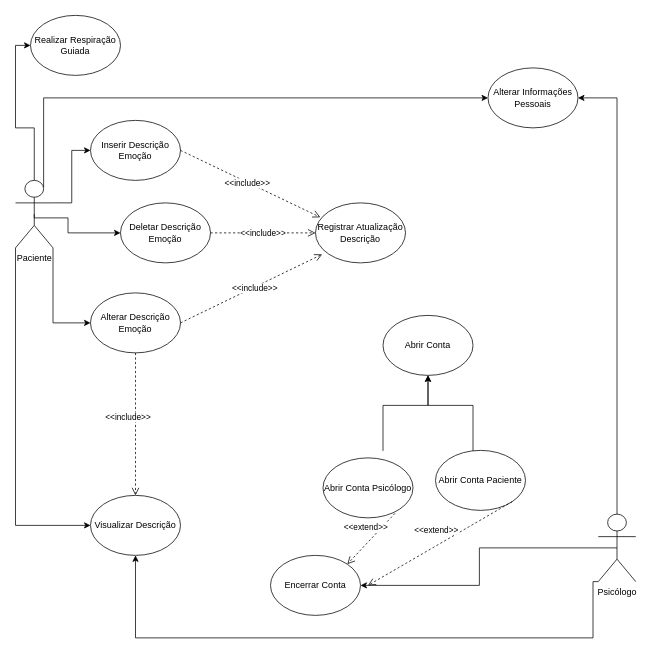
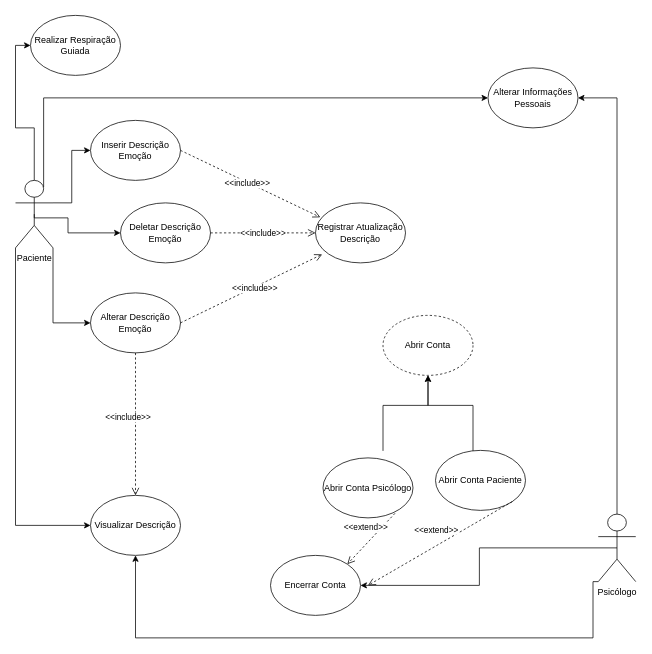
(428, 345) -> (428, 345)
